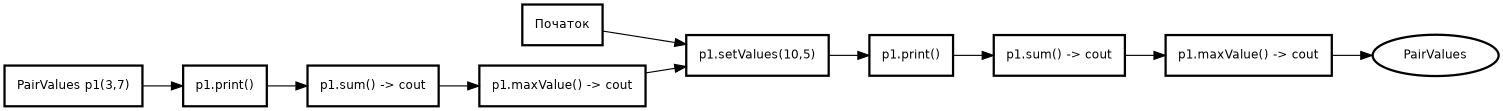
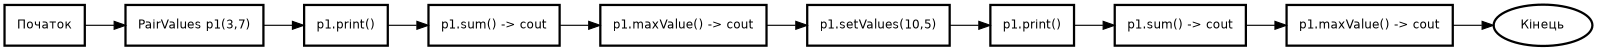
(639, 37) -> (99, 25)
(1436, 55) -> (1543, 25)
